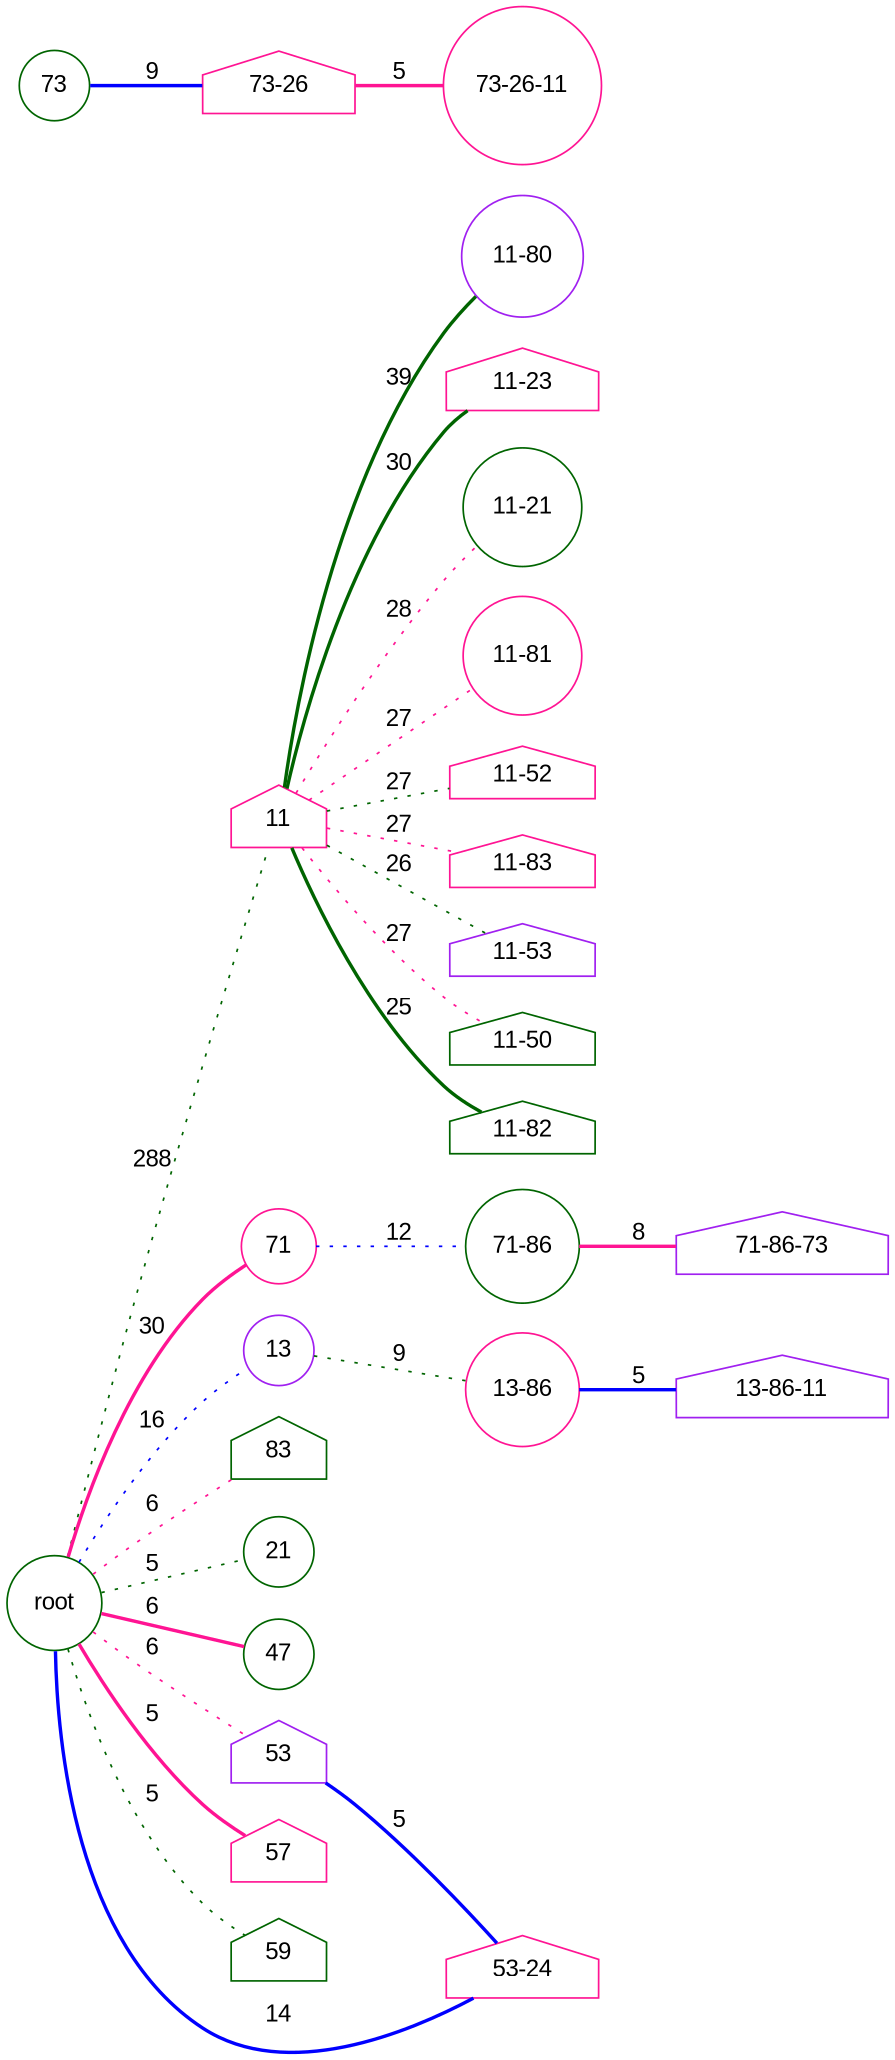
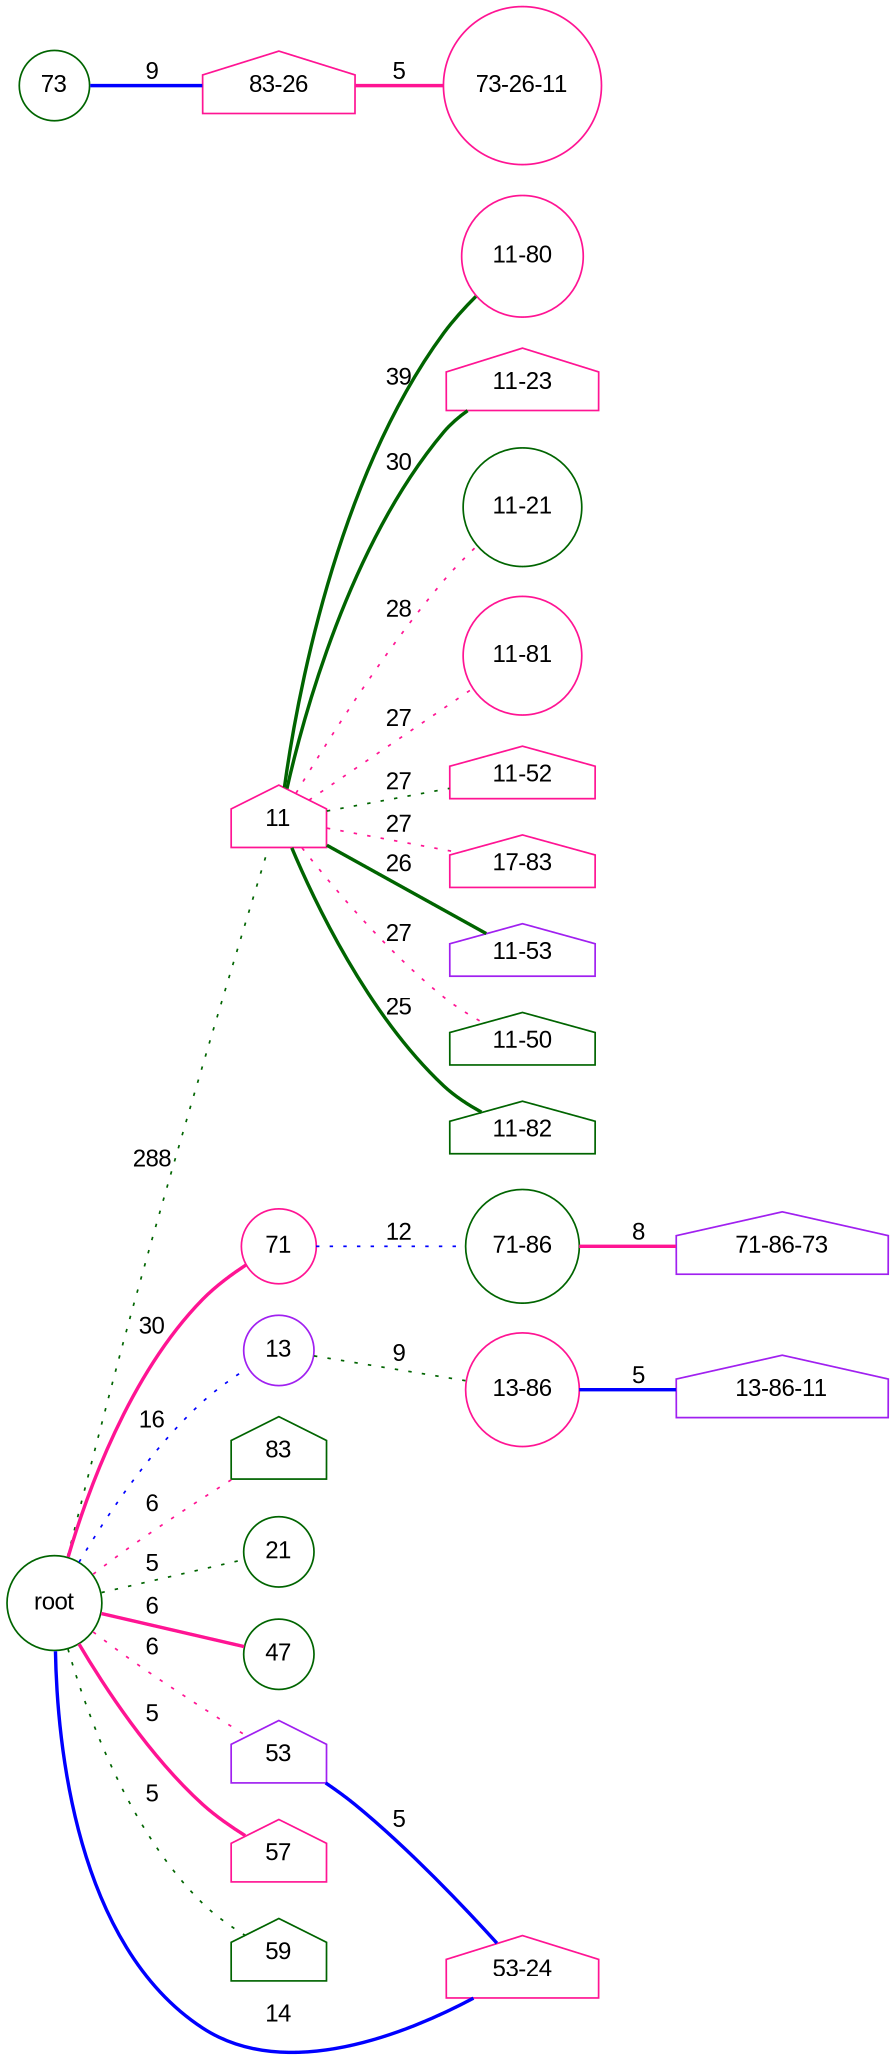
(279, 86) -> (279, 86)
(522, 256) -> (522, 256)
(522, 864) -> (522, 864)
(407, 889) -> (407, 889)
